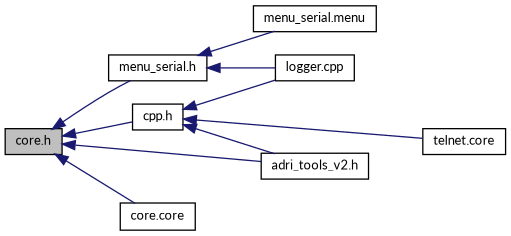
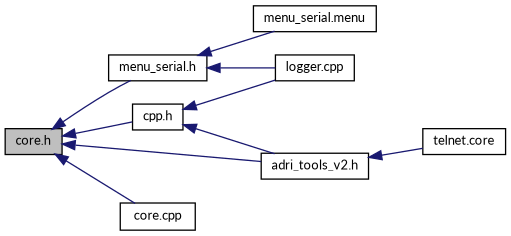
(309, 129) -> (402, 152)
(158, 217) -> (158, 217)
